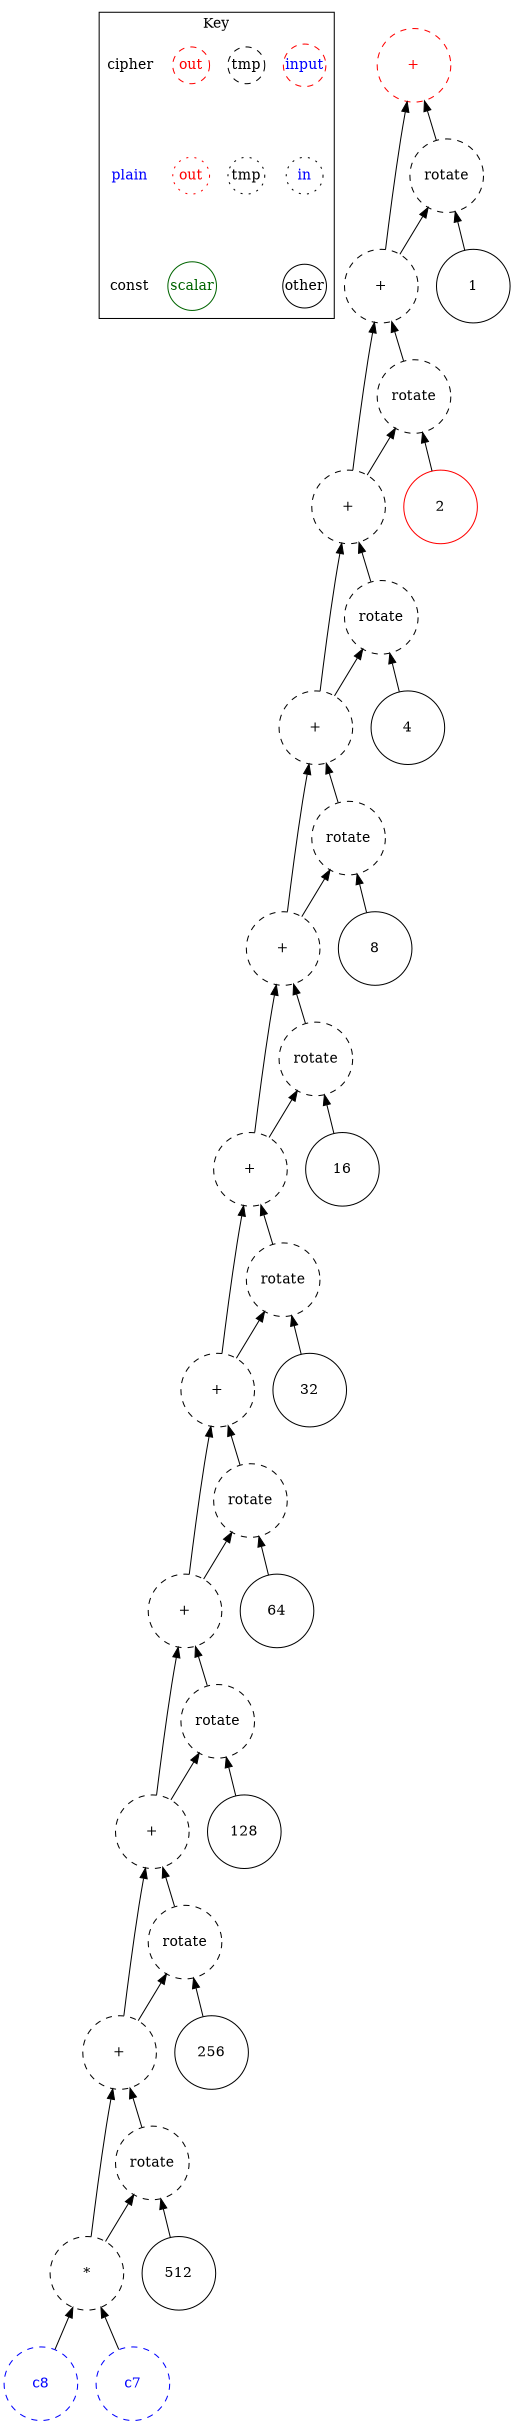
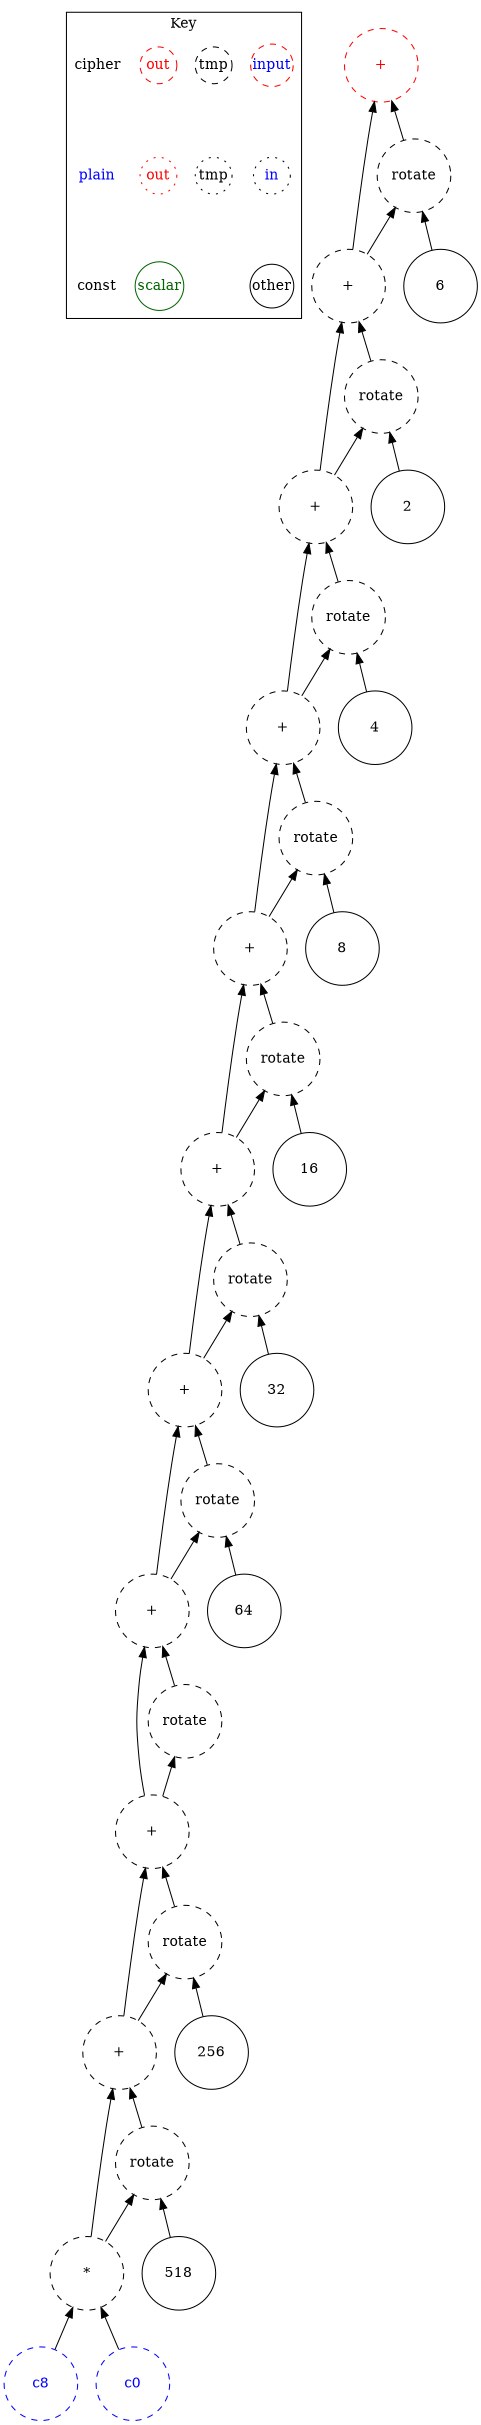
(473, 286) -> (441, 286)
(441, 507) -> (408, 507)
(244, 1832) -> none
(179, 2273) -> (179, 2273)
(133, 2384) -> (133, 2384)
